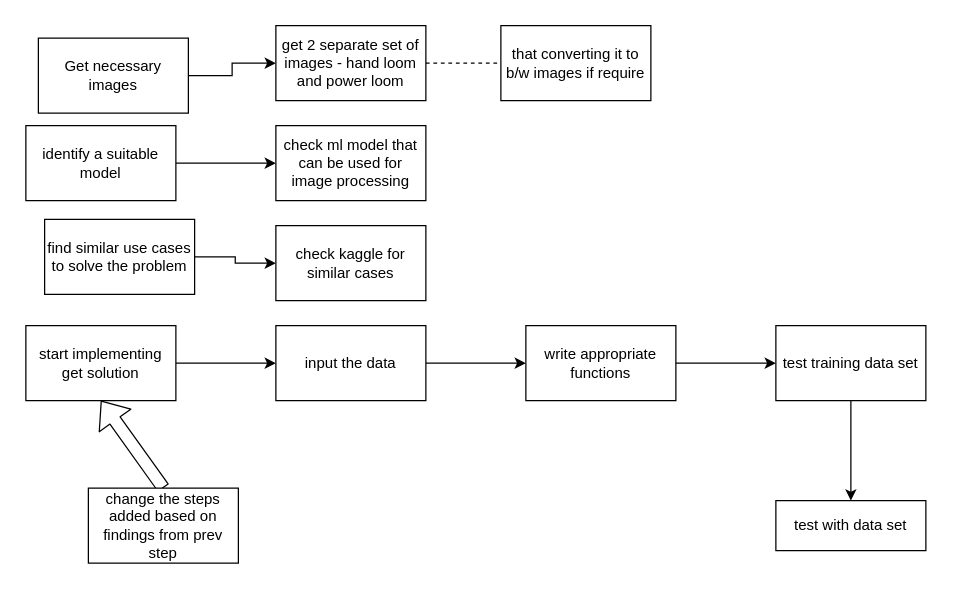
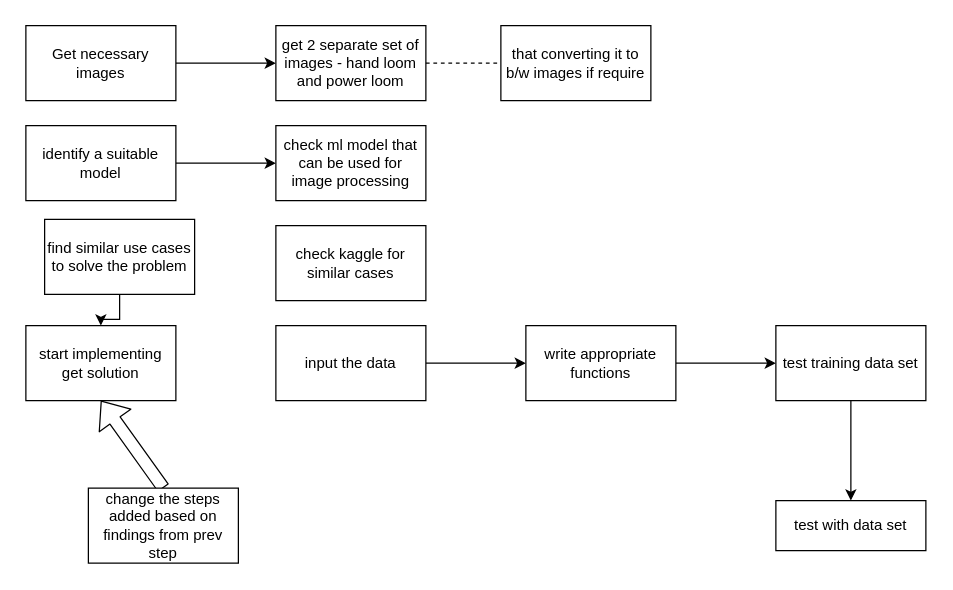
(113, 76) -> (101, 63)
(234, 257) -> (119, 316)
(222, 363) -> none
